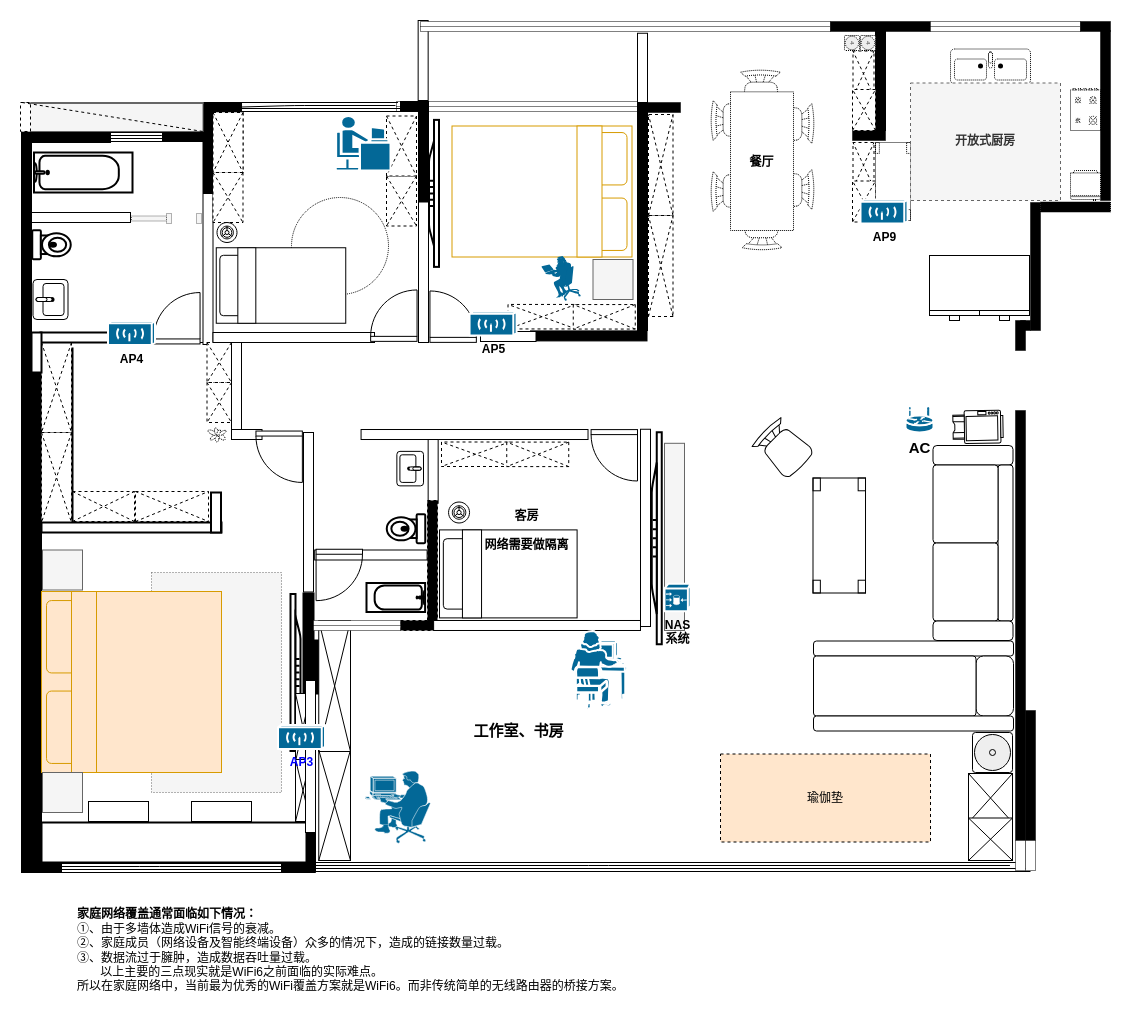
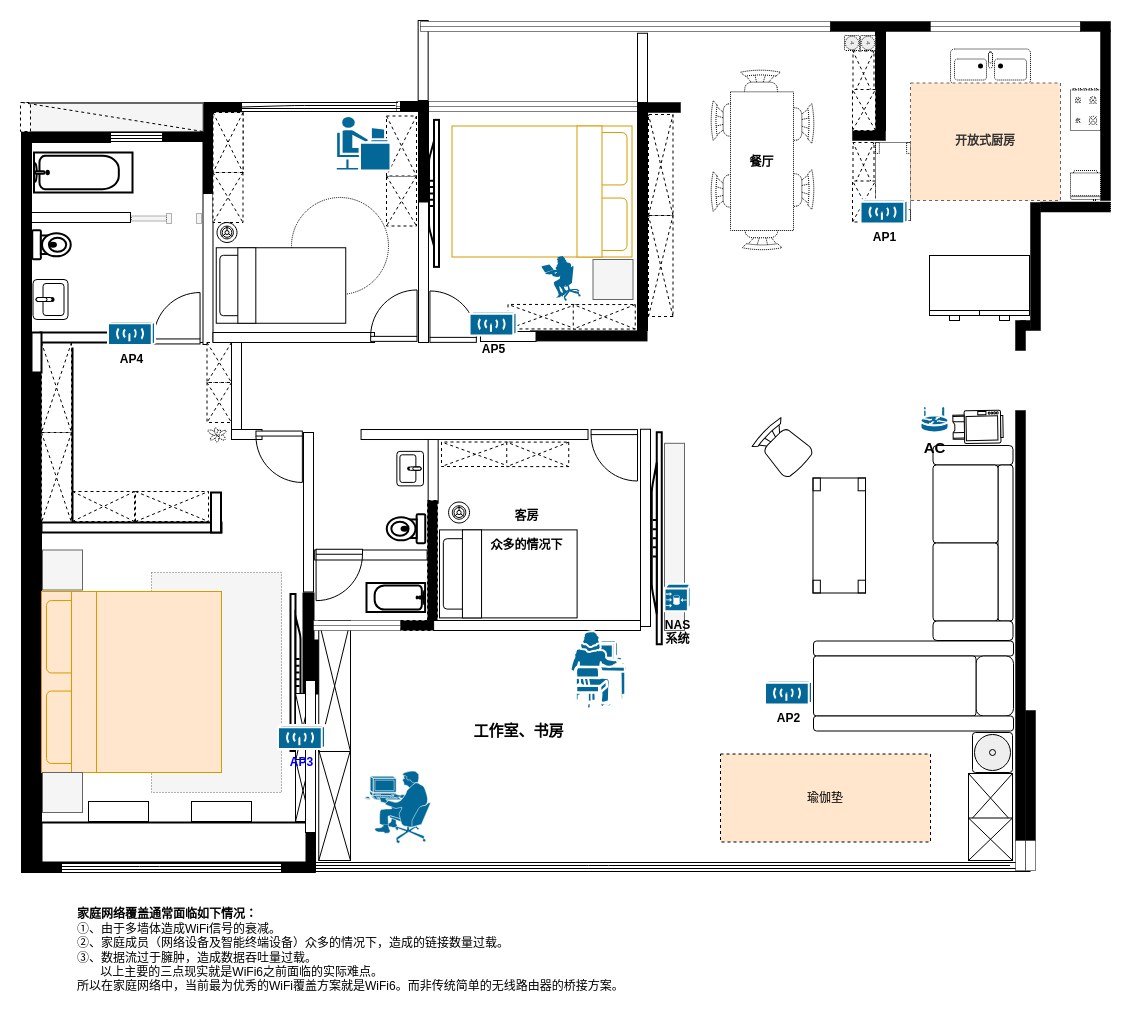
(986, 142) -> (986, 142)
(885, 238) -> (885, 238)
(920, 420) -> (935, 420)
(527, 531) -> (527, 531)
none -> (789, 693)
